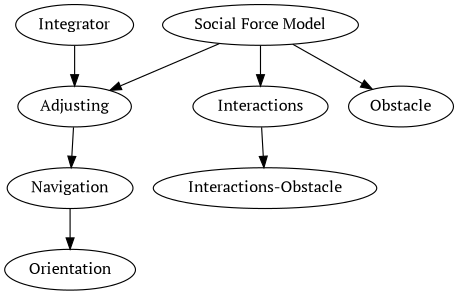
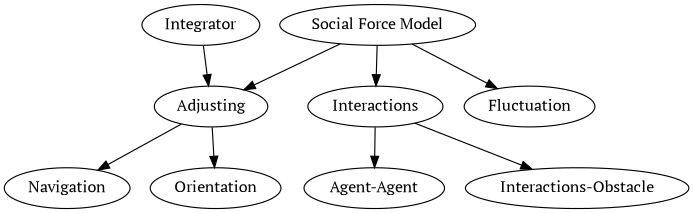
(401, 107) -> (530, 107)
none -> (374, 188)
(70, 223) -> (213, 142)
